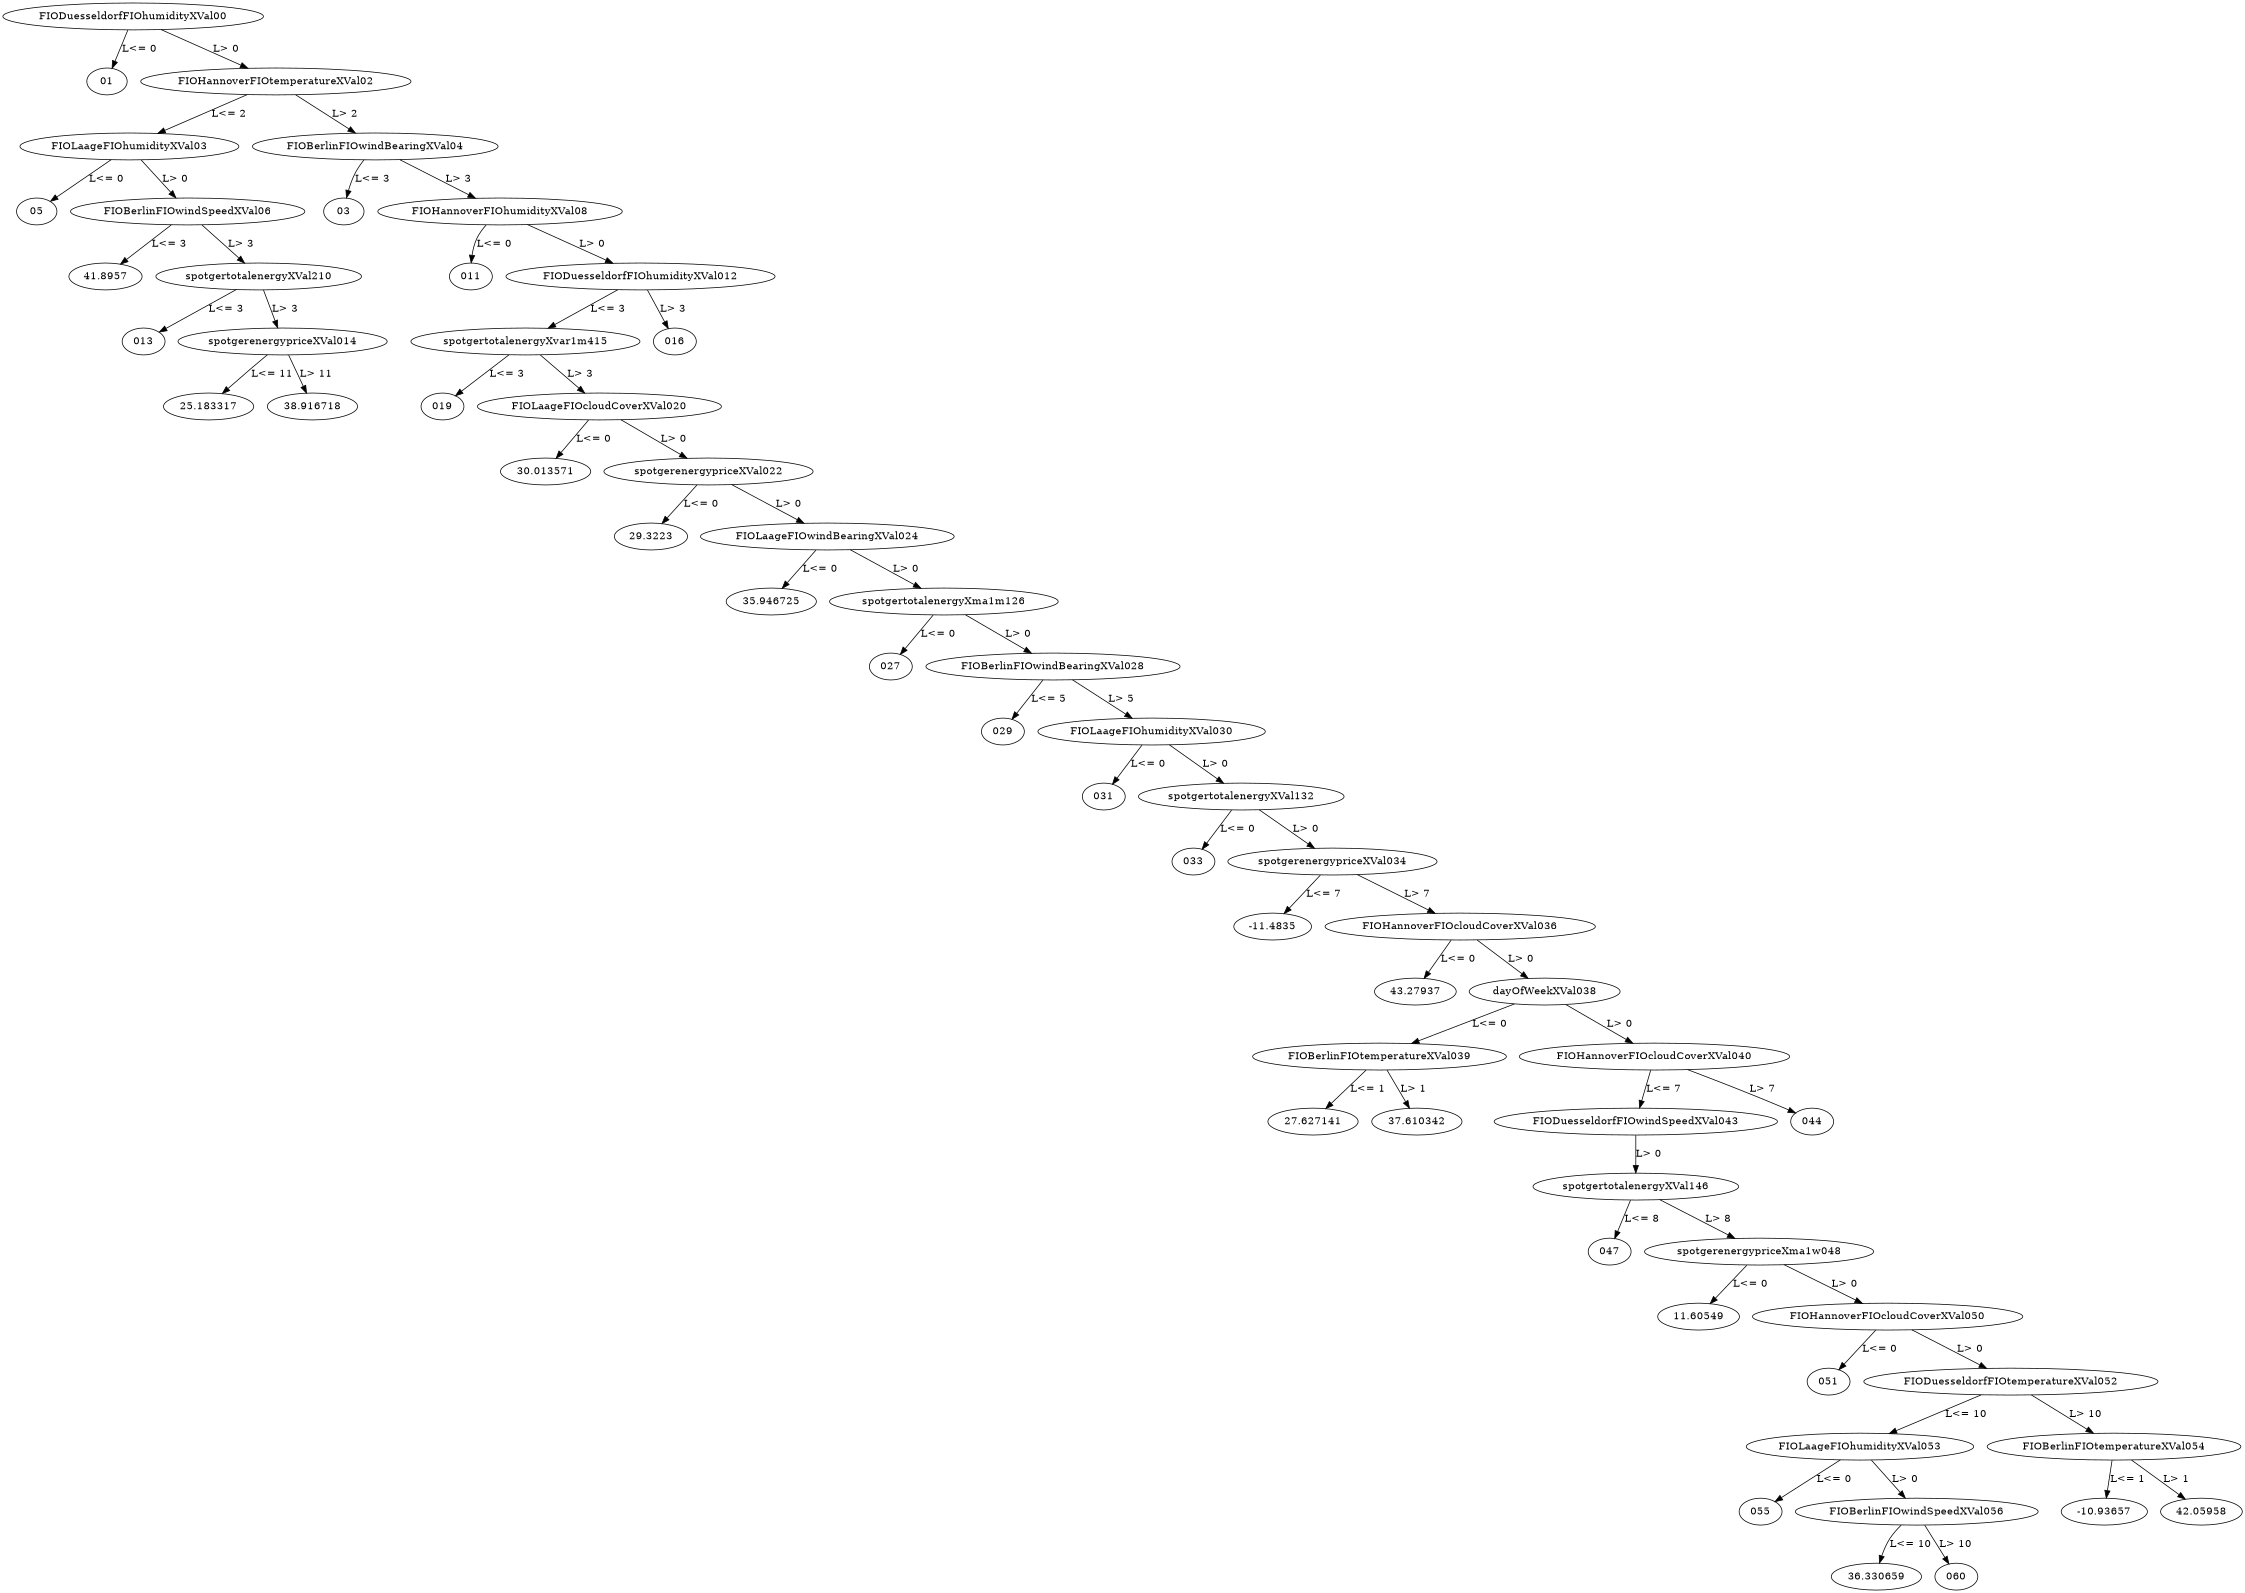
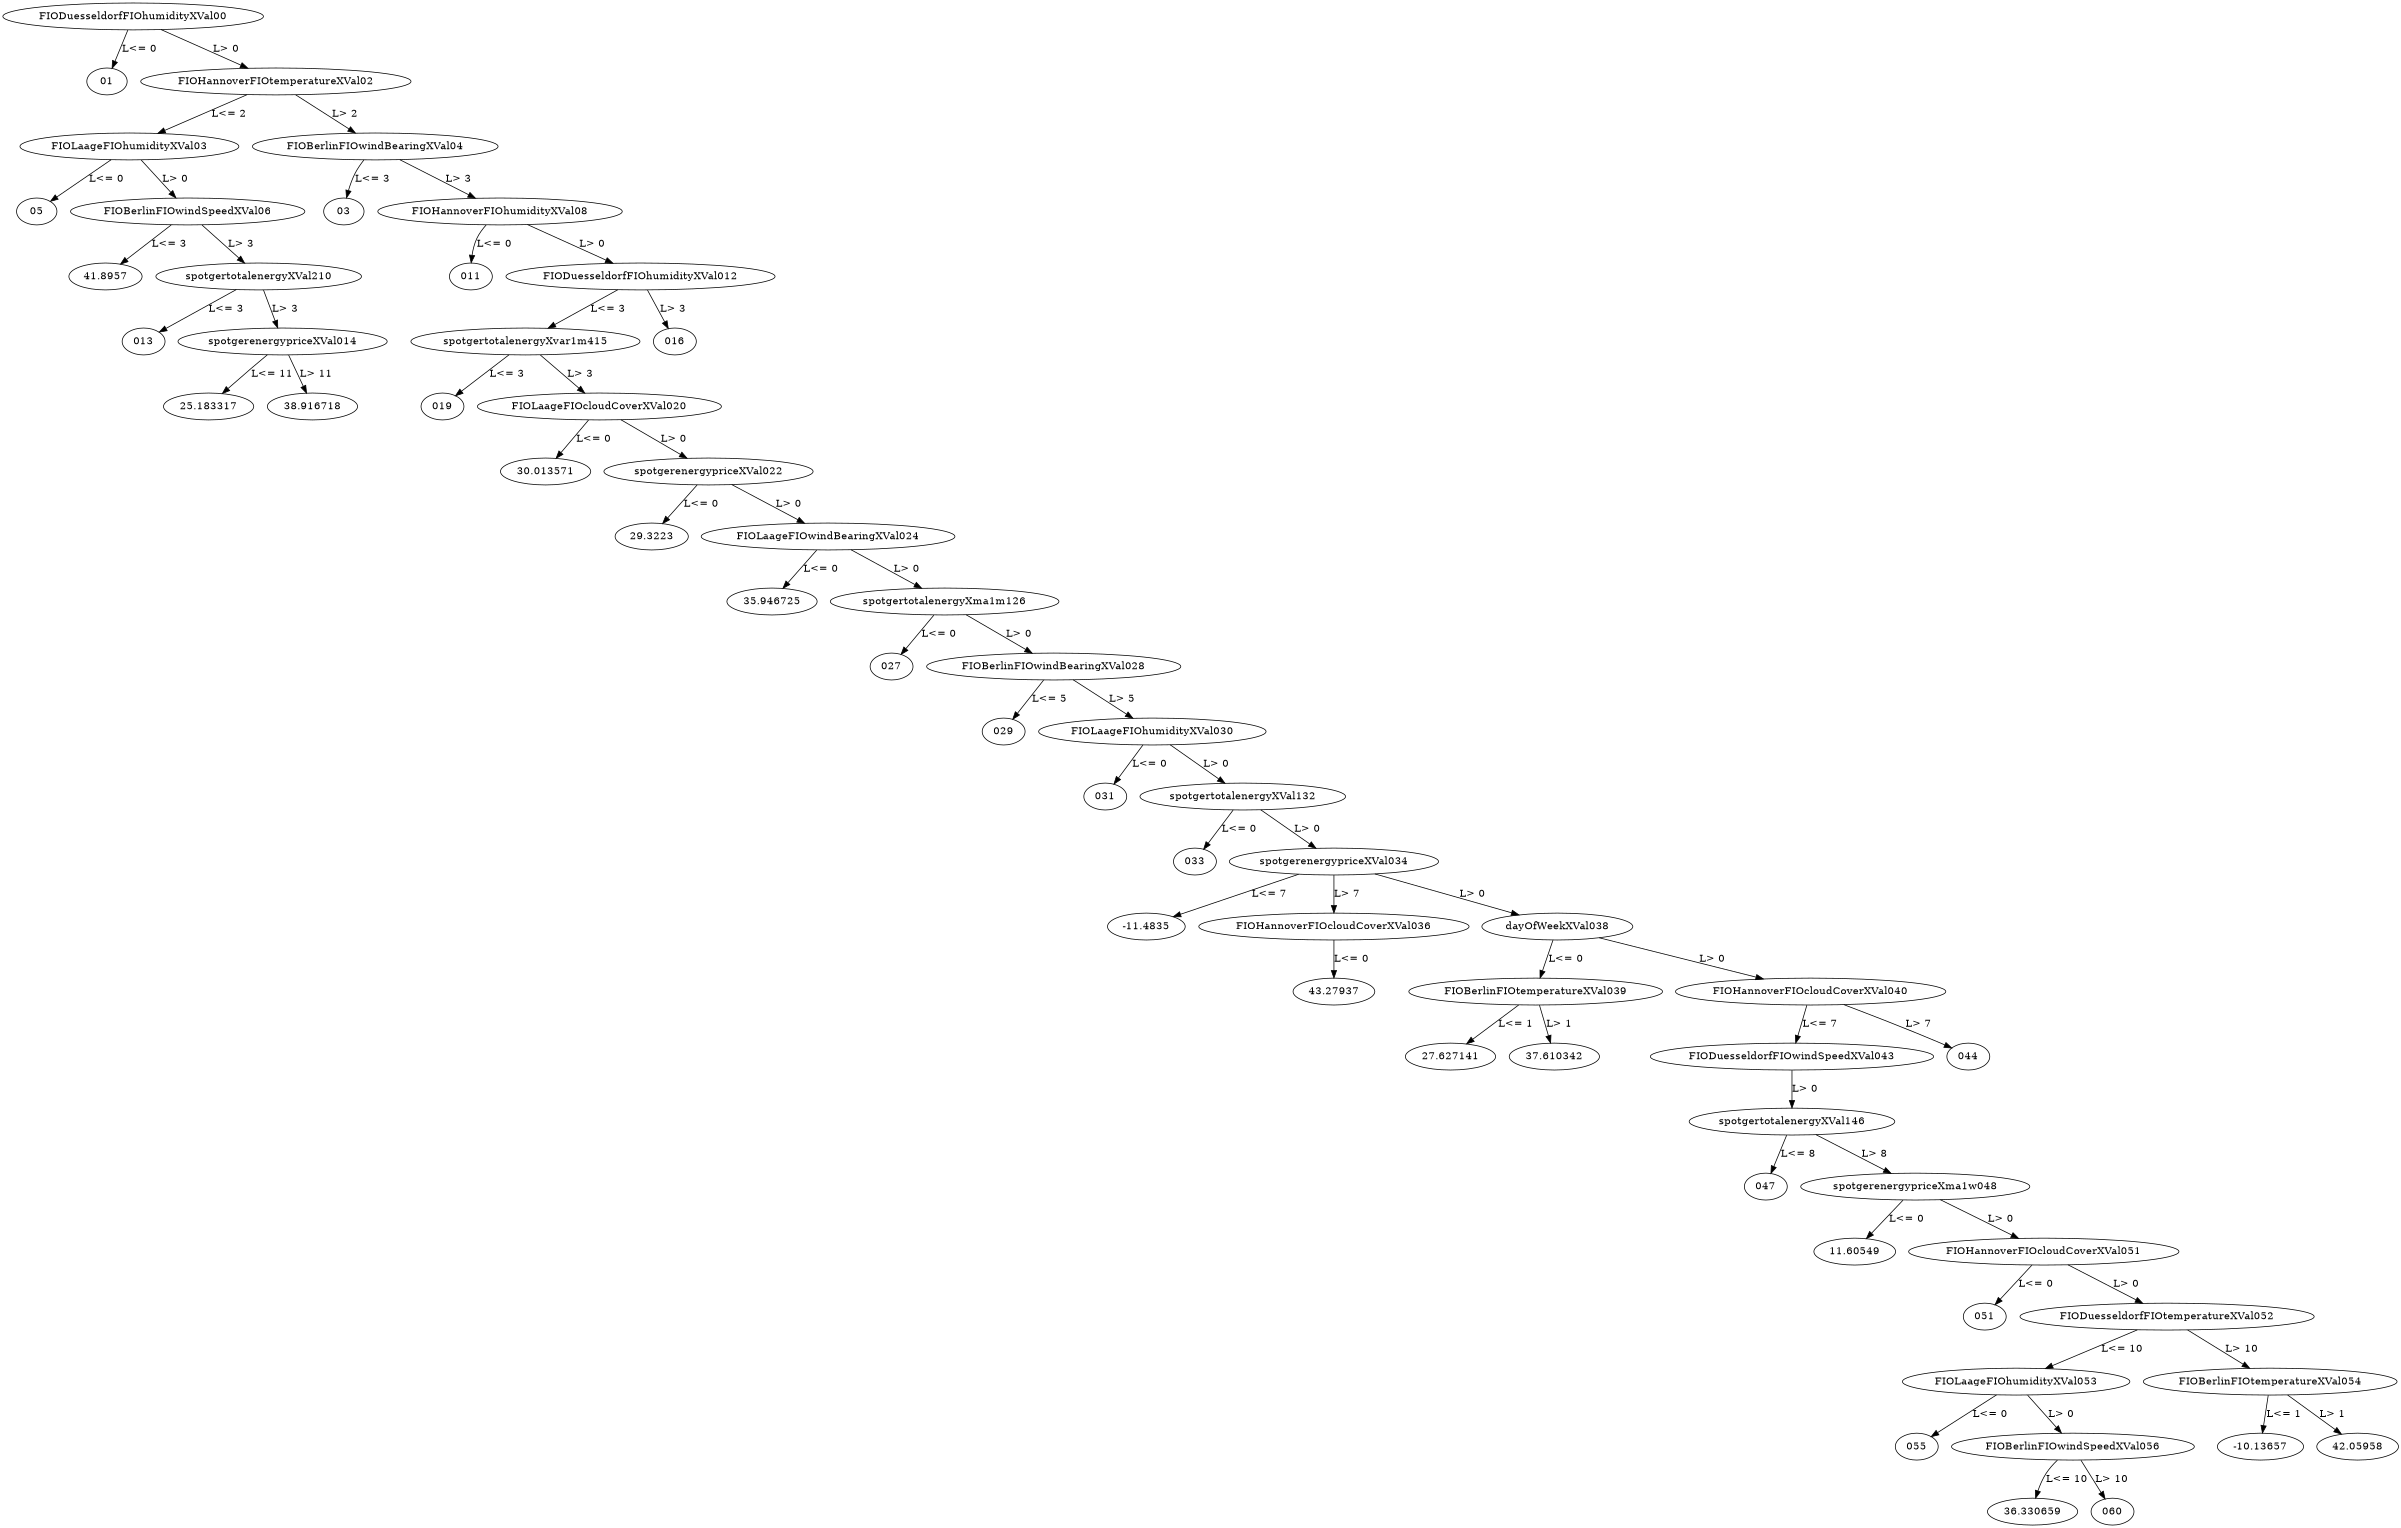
(1500, 957) -> (1443, 893)
(1888, 1317) -> (2044, 1252)
(2104, 1512) -> (2260, 1447)
